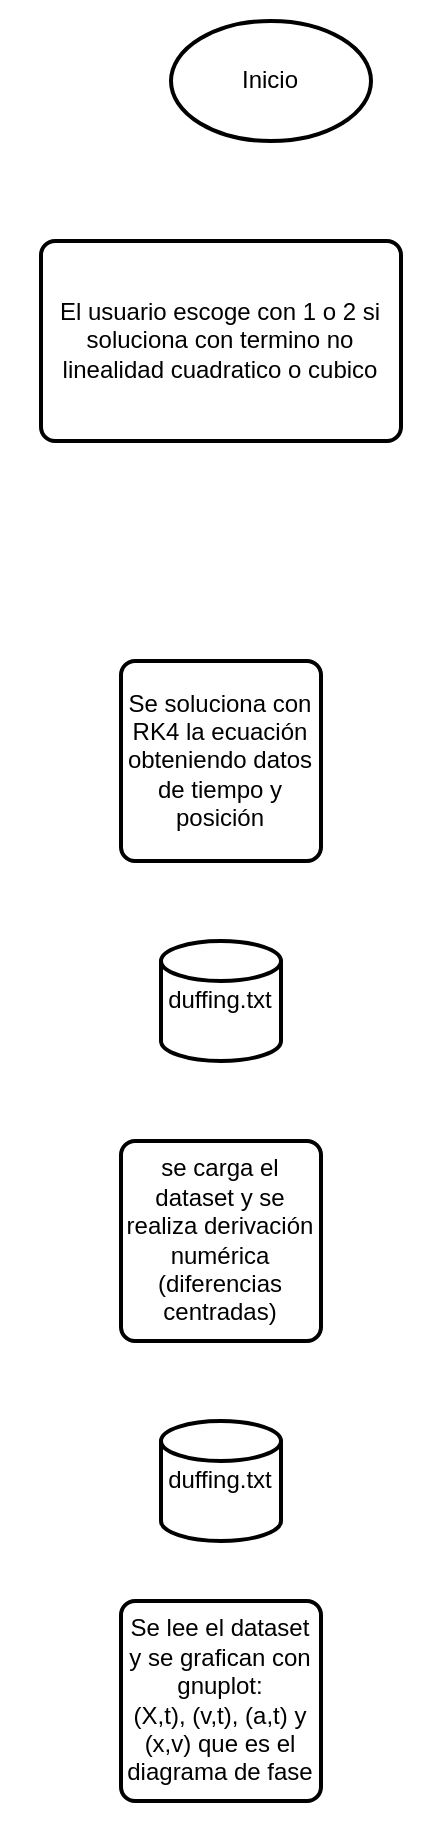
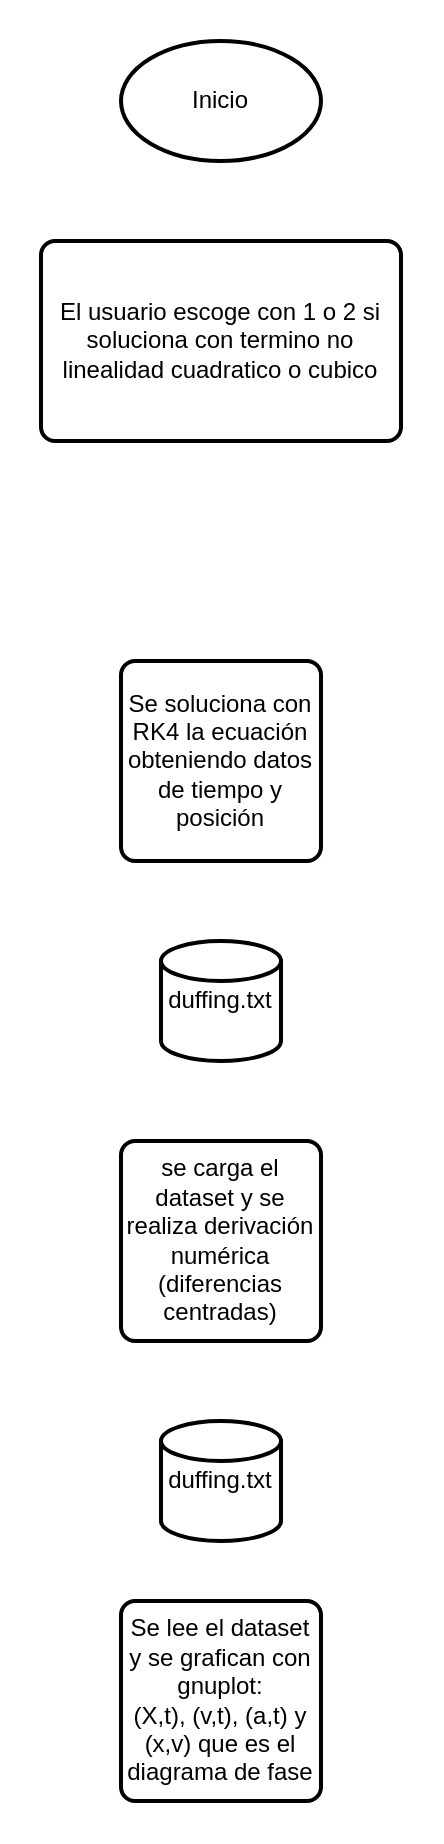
(271, 81) -> (221, 101)
